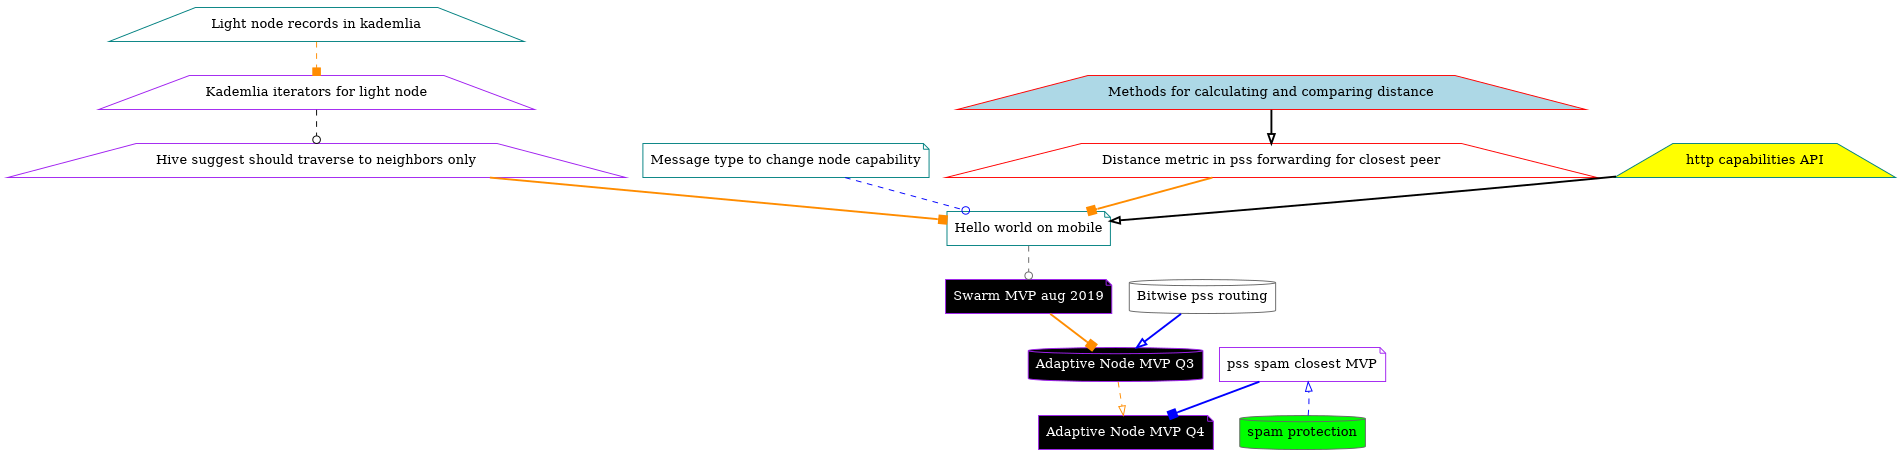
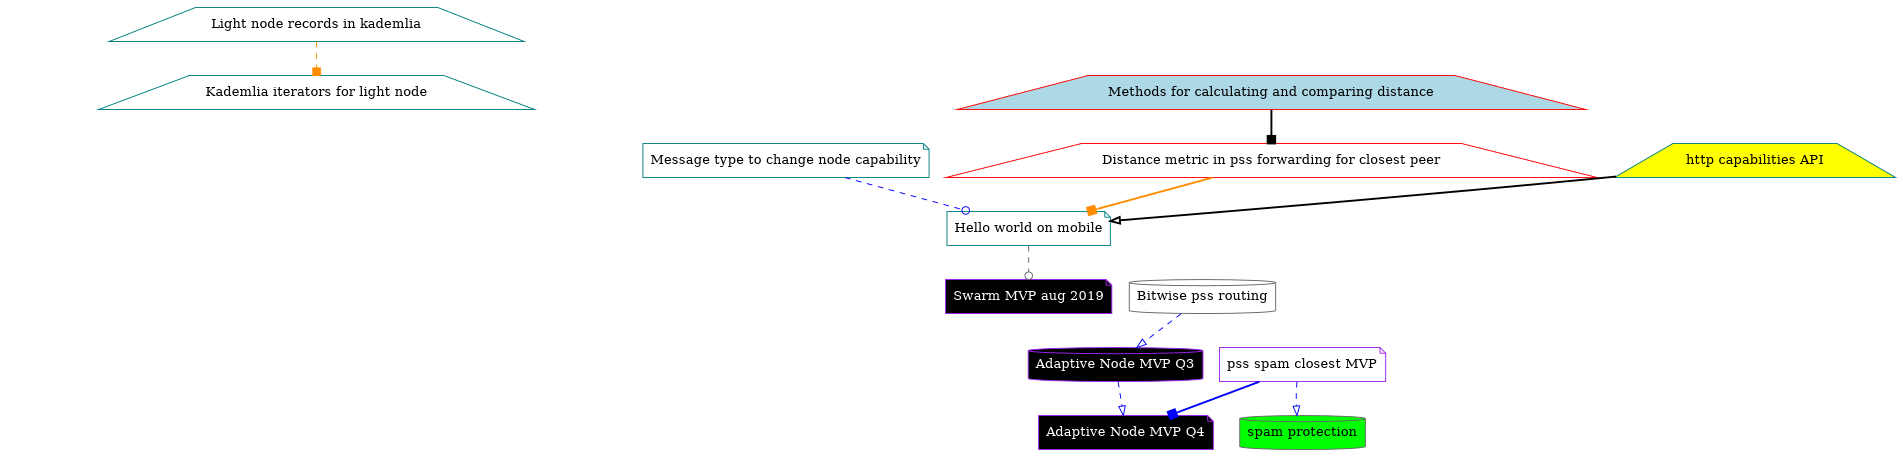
(317, 93) -> (317, 93)
(1271, 122) -> (1271, 122)
(317, 161) -> none
(1069, 328) -> none
(1163, 328) -> (1163, 328)
(1120, 394) -> (1120, 394)
(1309, 403) -> (1296, 394)
